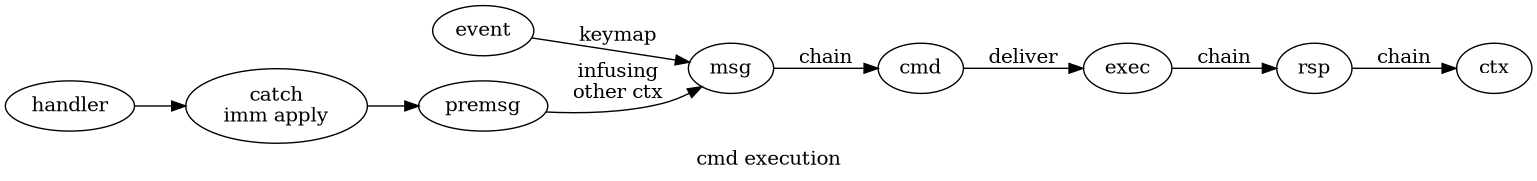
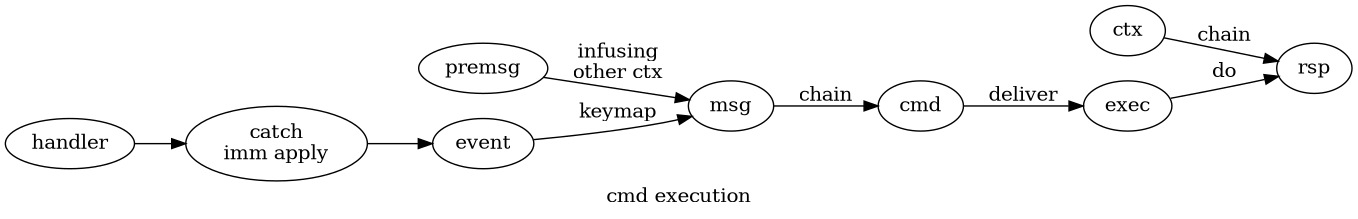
(1224, 58) -> (1224, 72)
(1397, 68) -> (1214, 48)
(386, 106) -> (393, 144)
